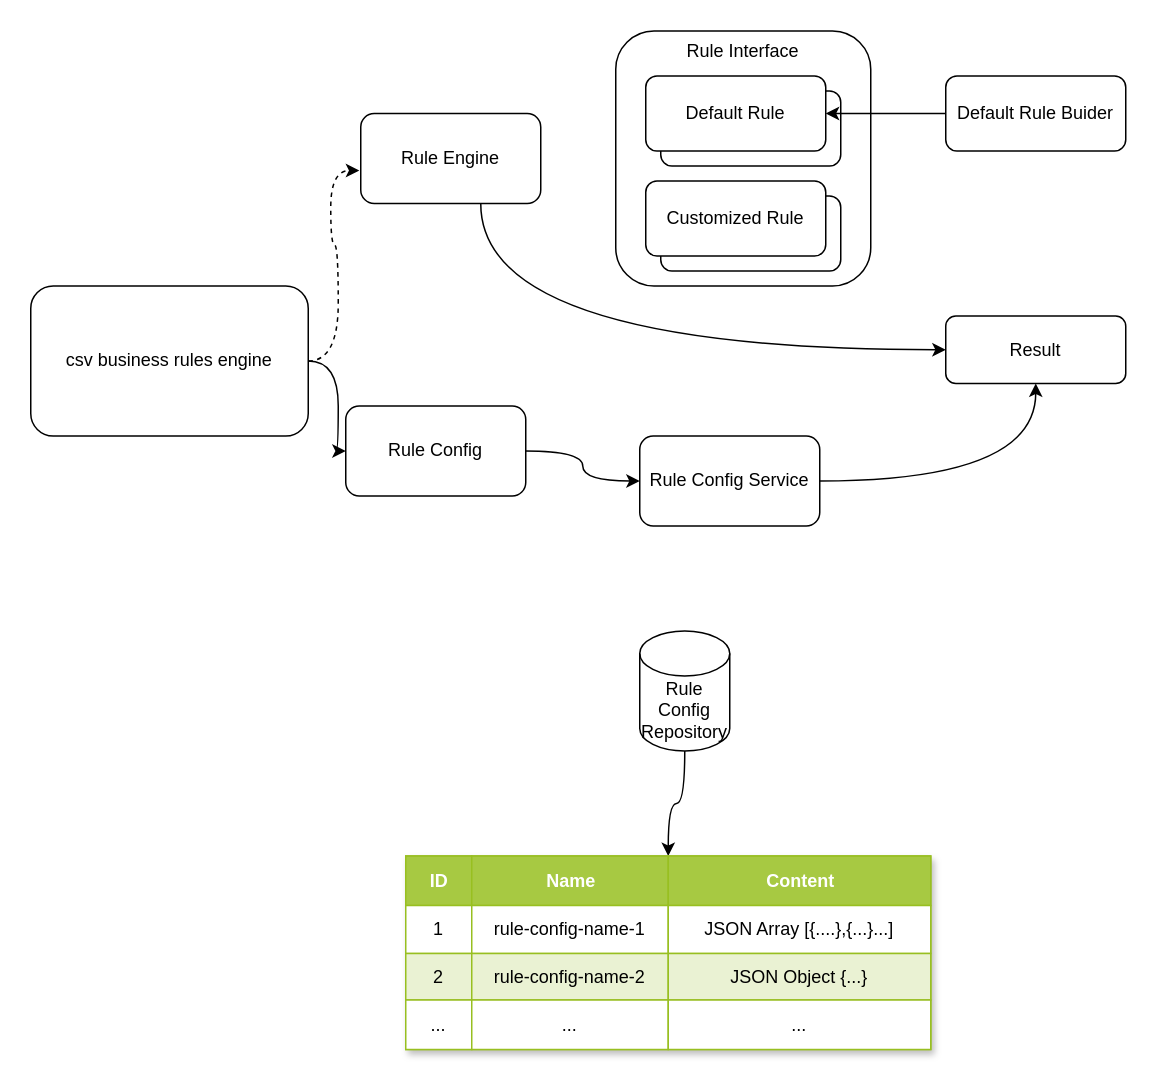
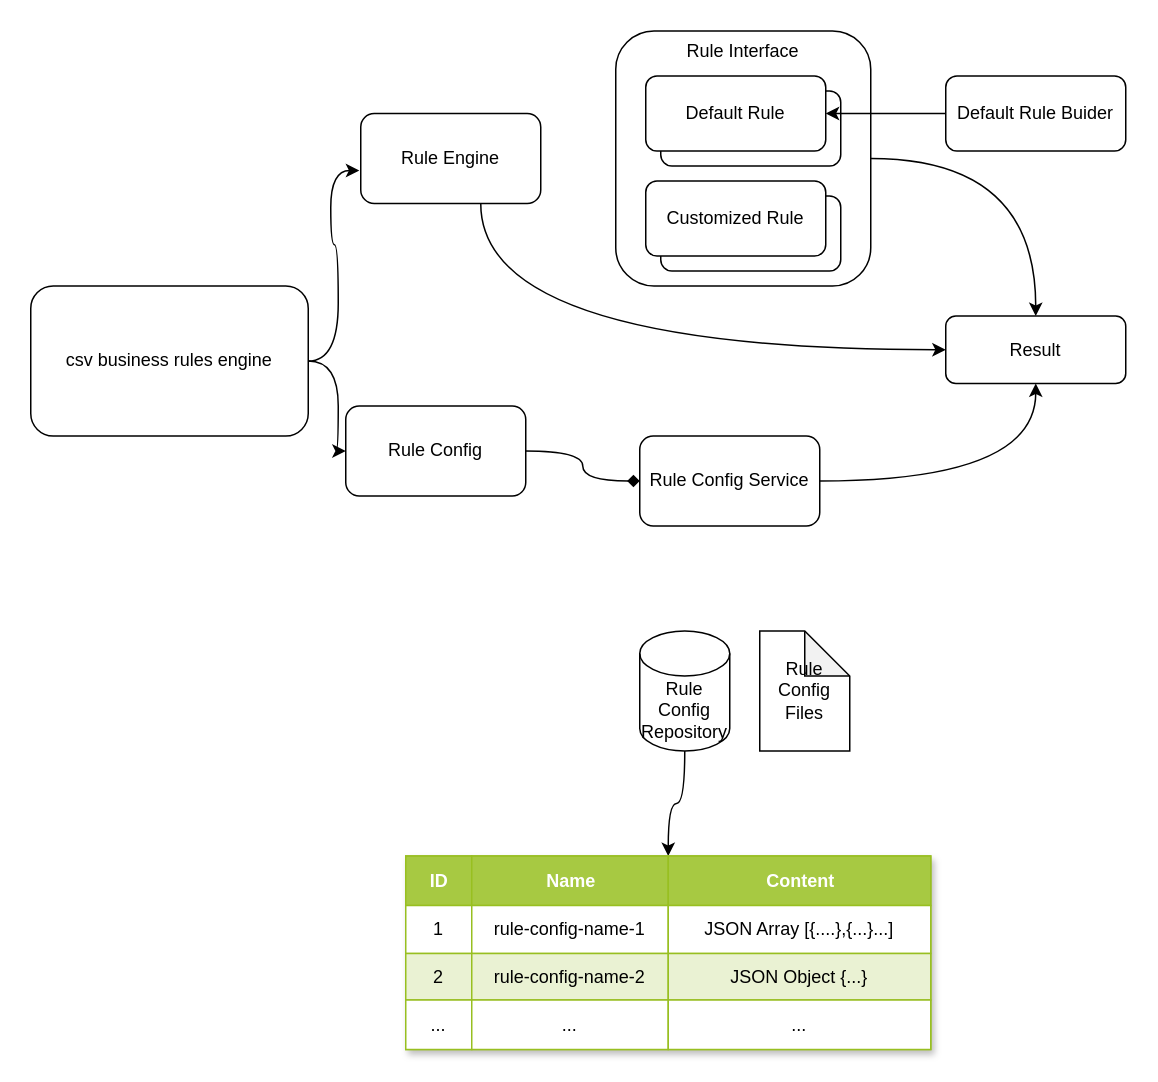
none -> (990, 192)
(338, 267) -> (338, 267)
(628, 481) -> (627, 481)
none -> (805, 691)
